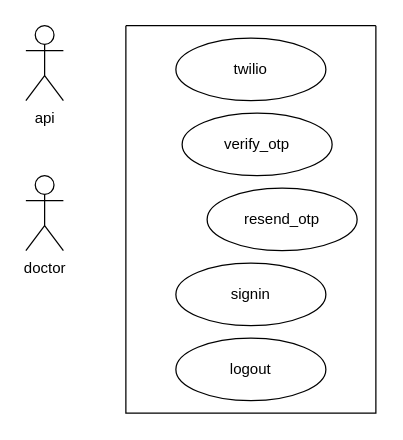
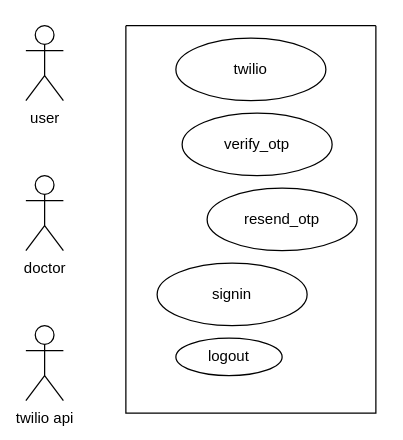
(45, 118) -> (45, 118)
(251, 294) -> (232, 294)
none -> (44, 363)
(251, 369) -> (229, 357)
